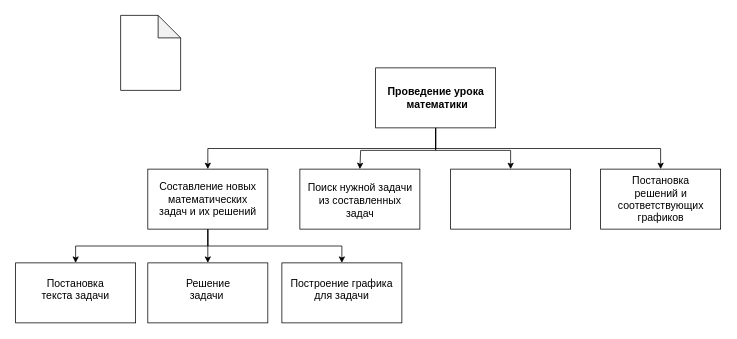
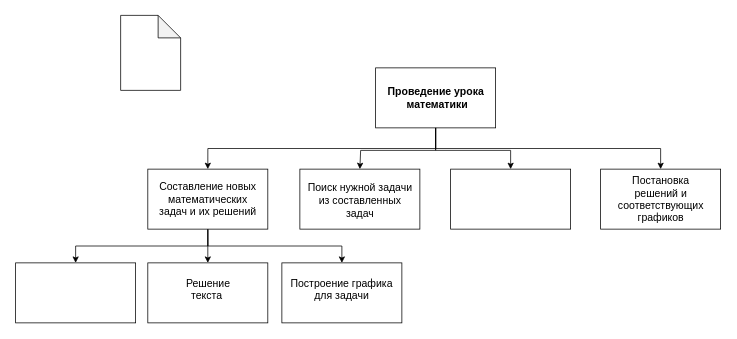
(75, 289) -> none
(208, 289) -> (208, 289)
